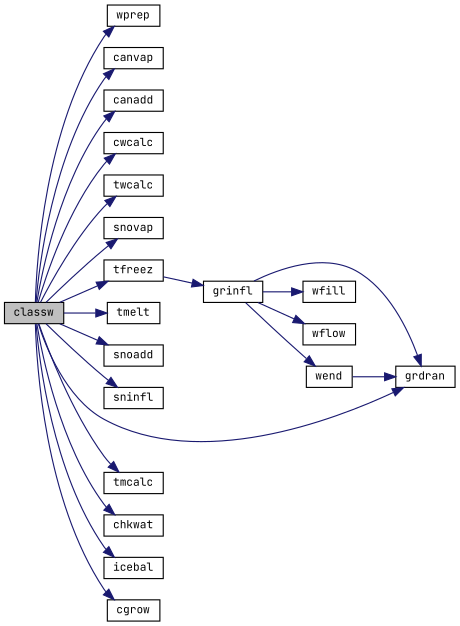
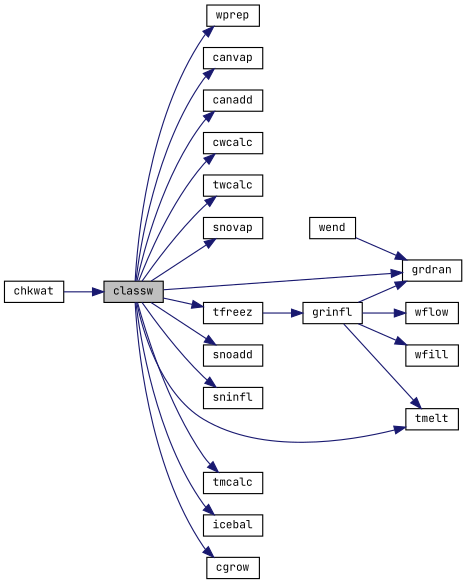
(276, 331) -> (379, 362)
(61, 420) -> (78, 292)
